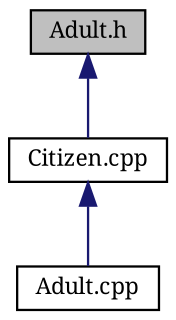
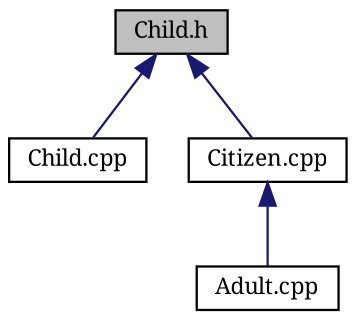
(88, 32) -> (172, 32)
none -> (78, 160)
